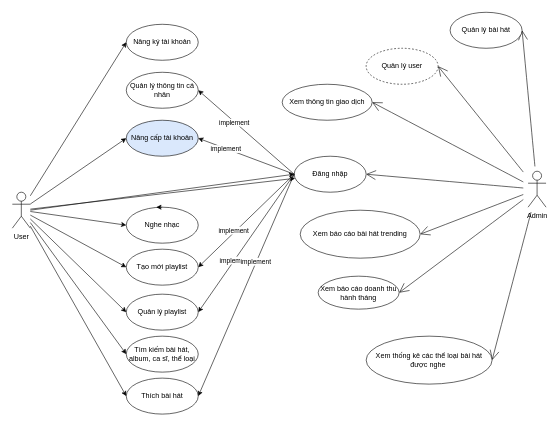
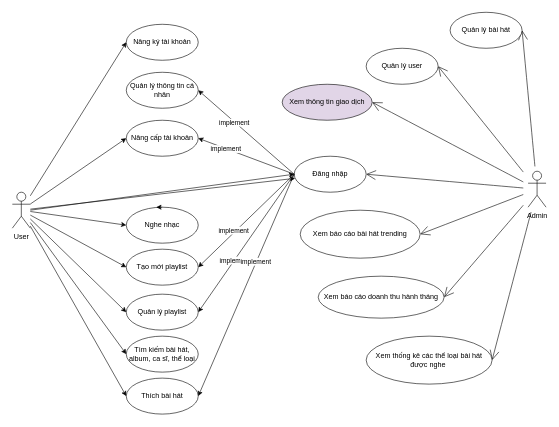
(402, 66) -> (402, 66)
(327, 102) -> (327, 102)
(162, 138) -> (162, 138)
(359, 293) -> (381, 297)
